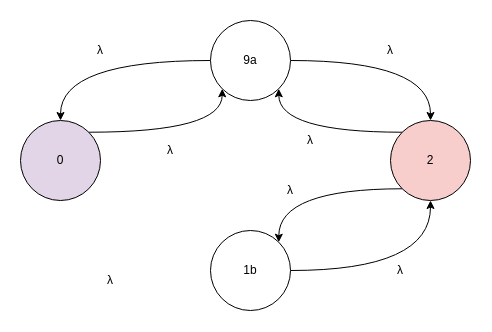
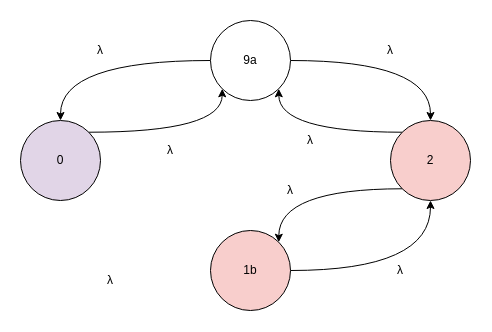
(251, 271) -> (251, 271)
